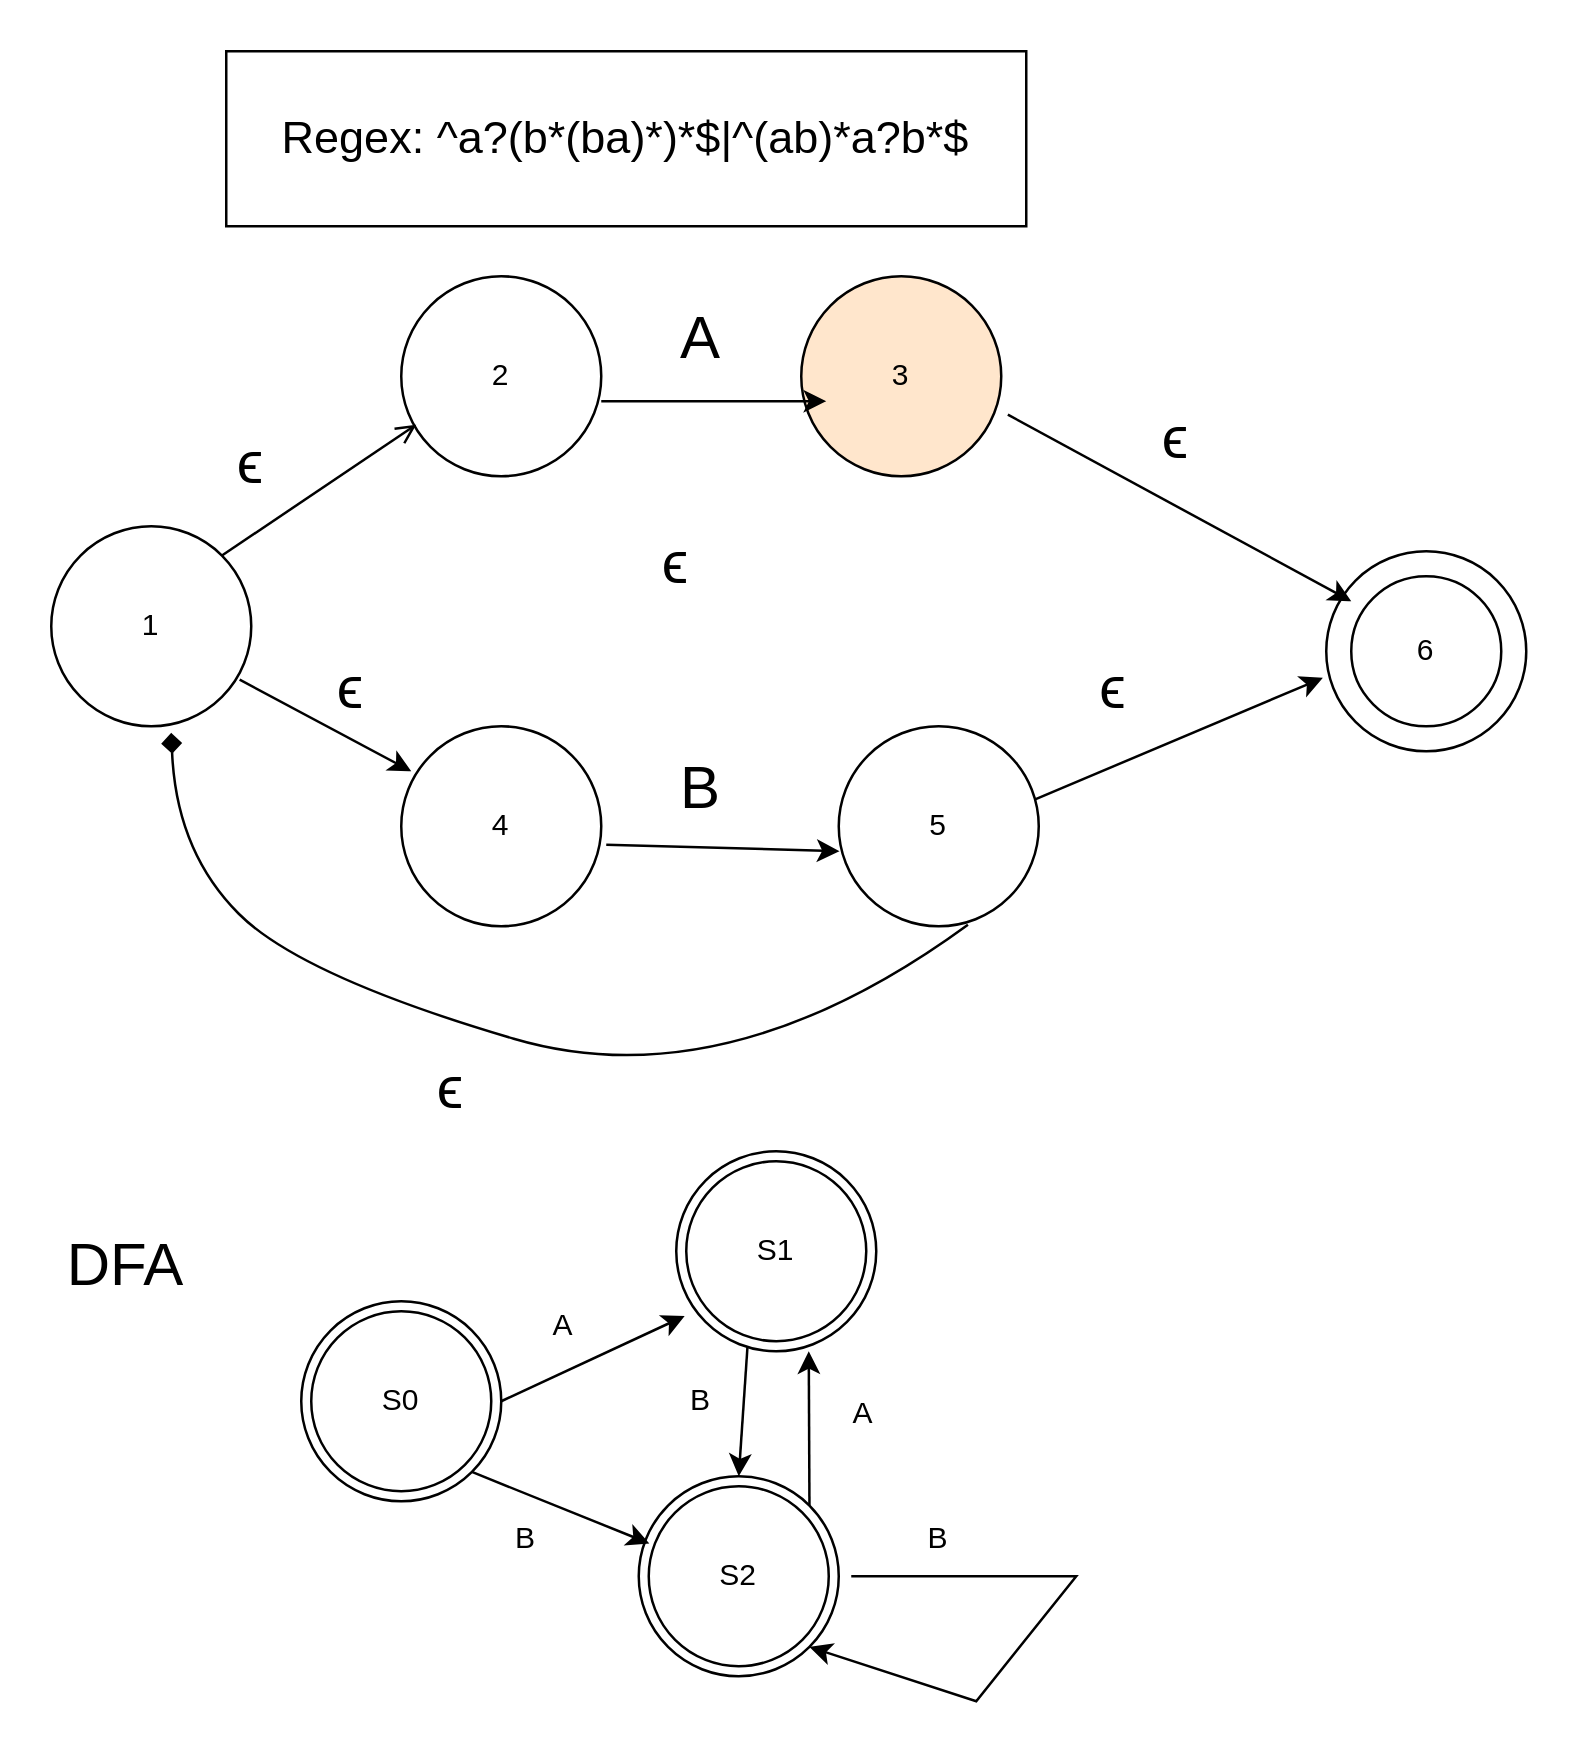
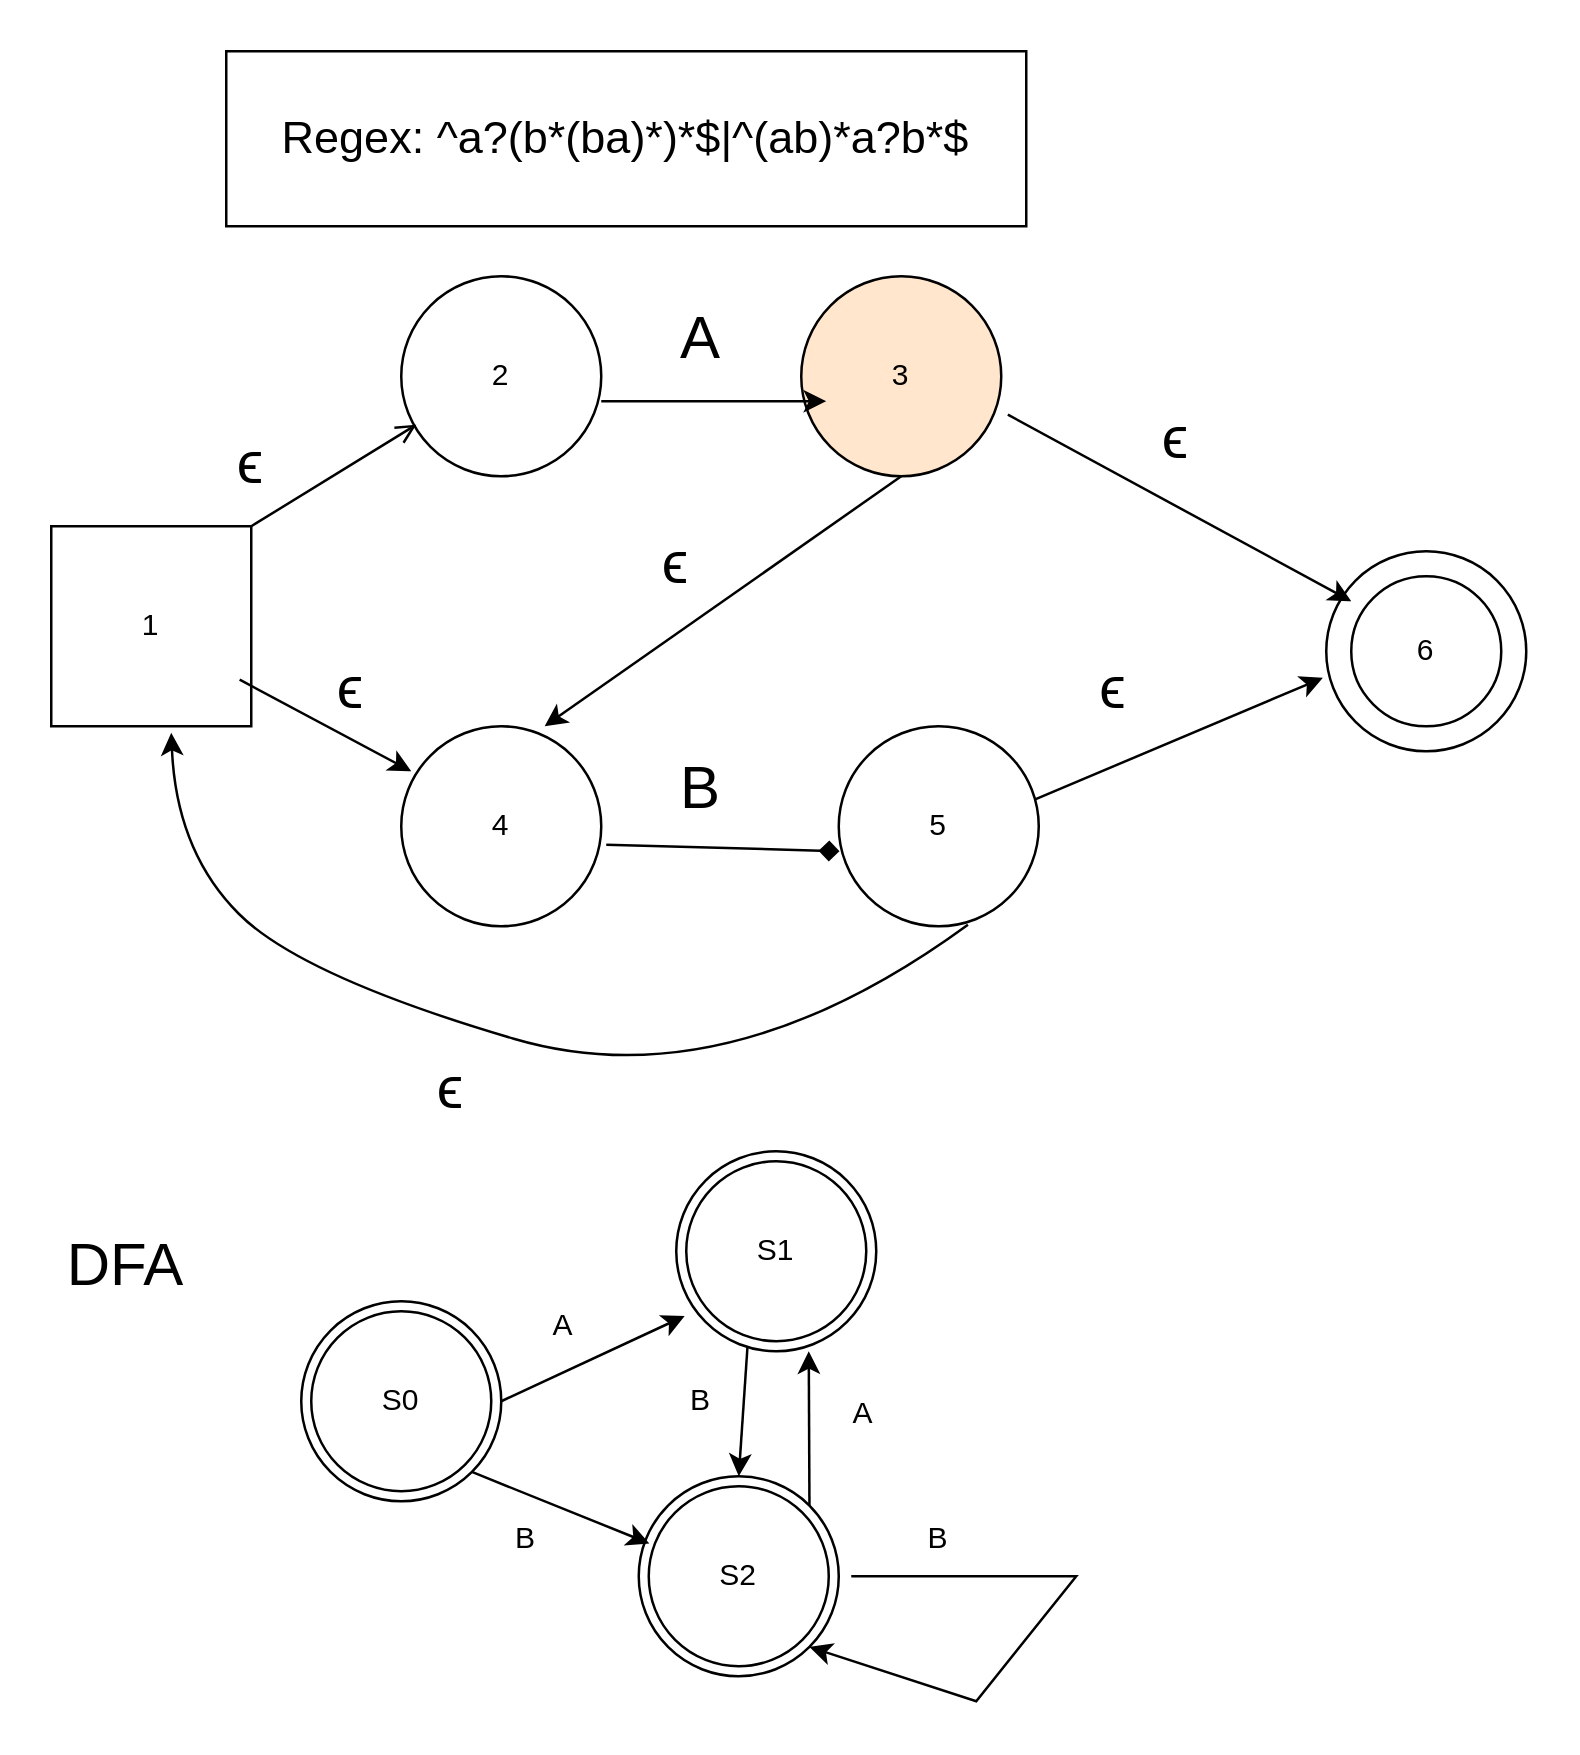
none -> (730, 596)
(151, 626) -> (151, 626)
(172, 753) -> (172, 751)
(820, 851) -> (819, 851)
